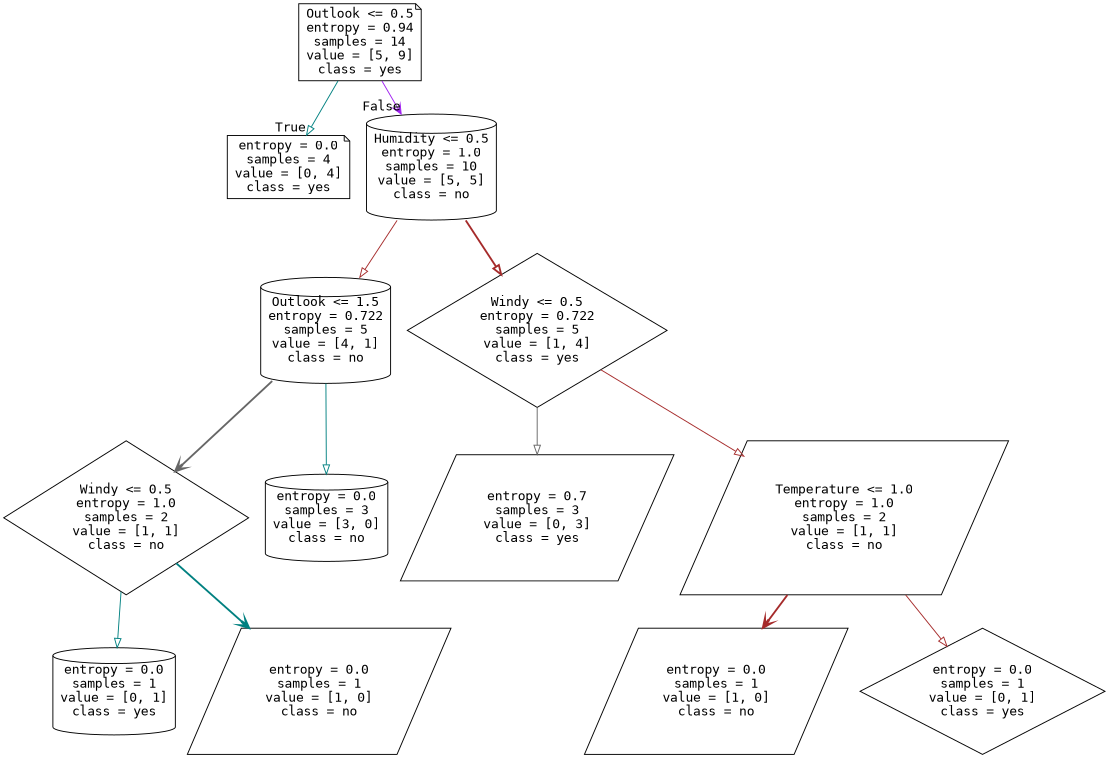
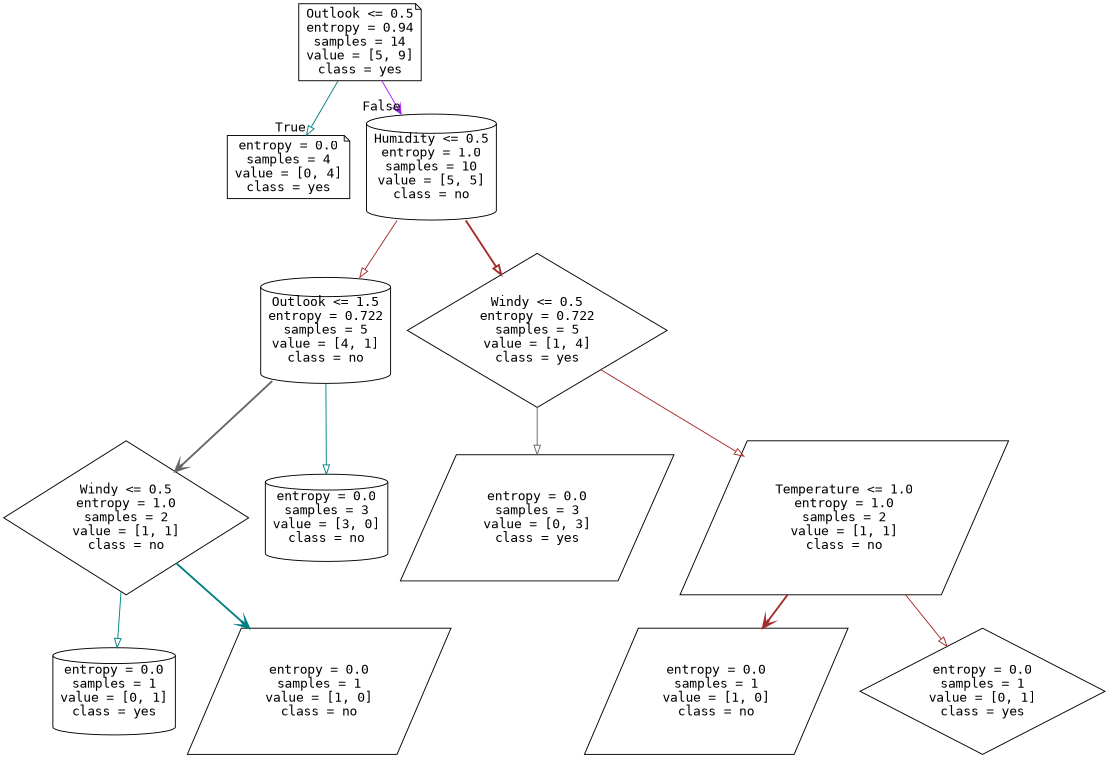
(537, 518) -> (537, 518)
